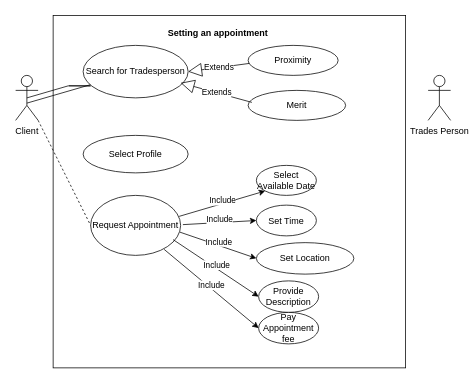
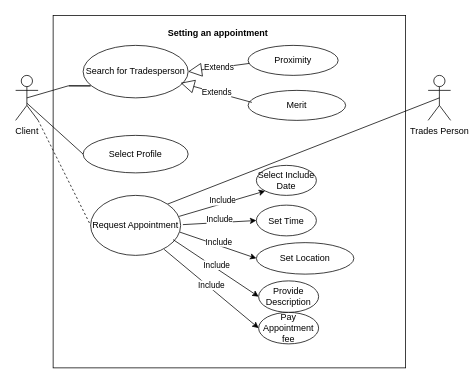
(57, 94) -> (56, 130)
none -> (302, 152)
(286, 180) -> (286, 180)
